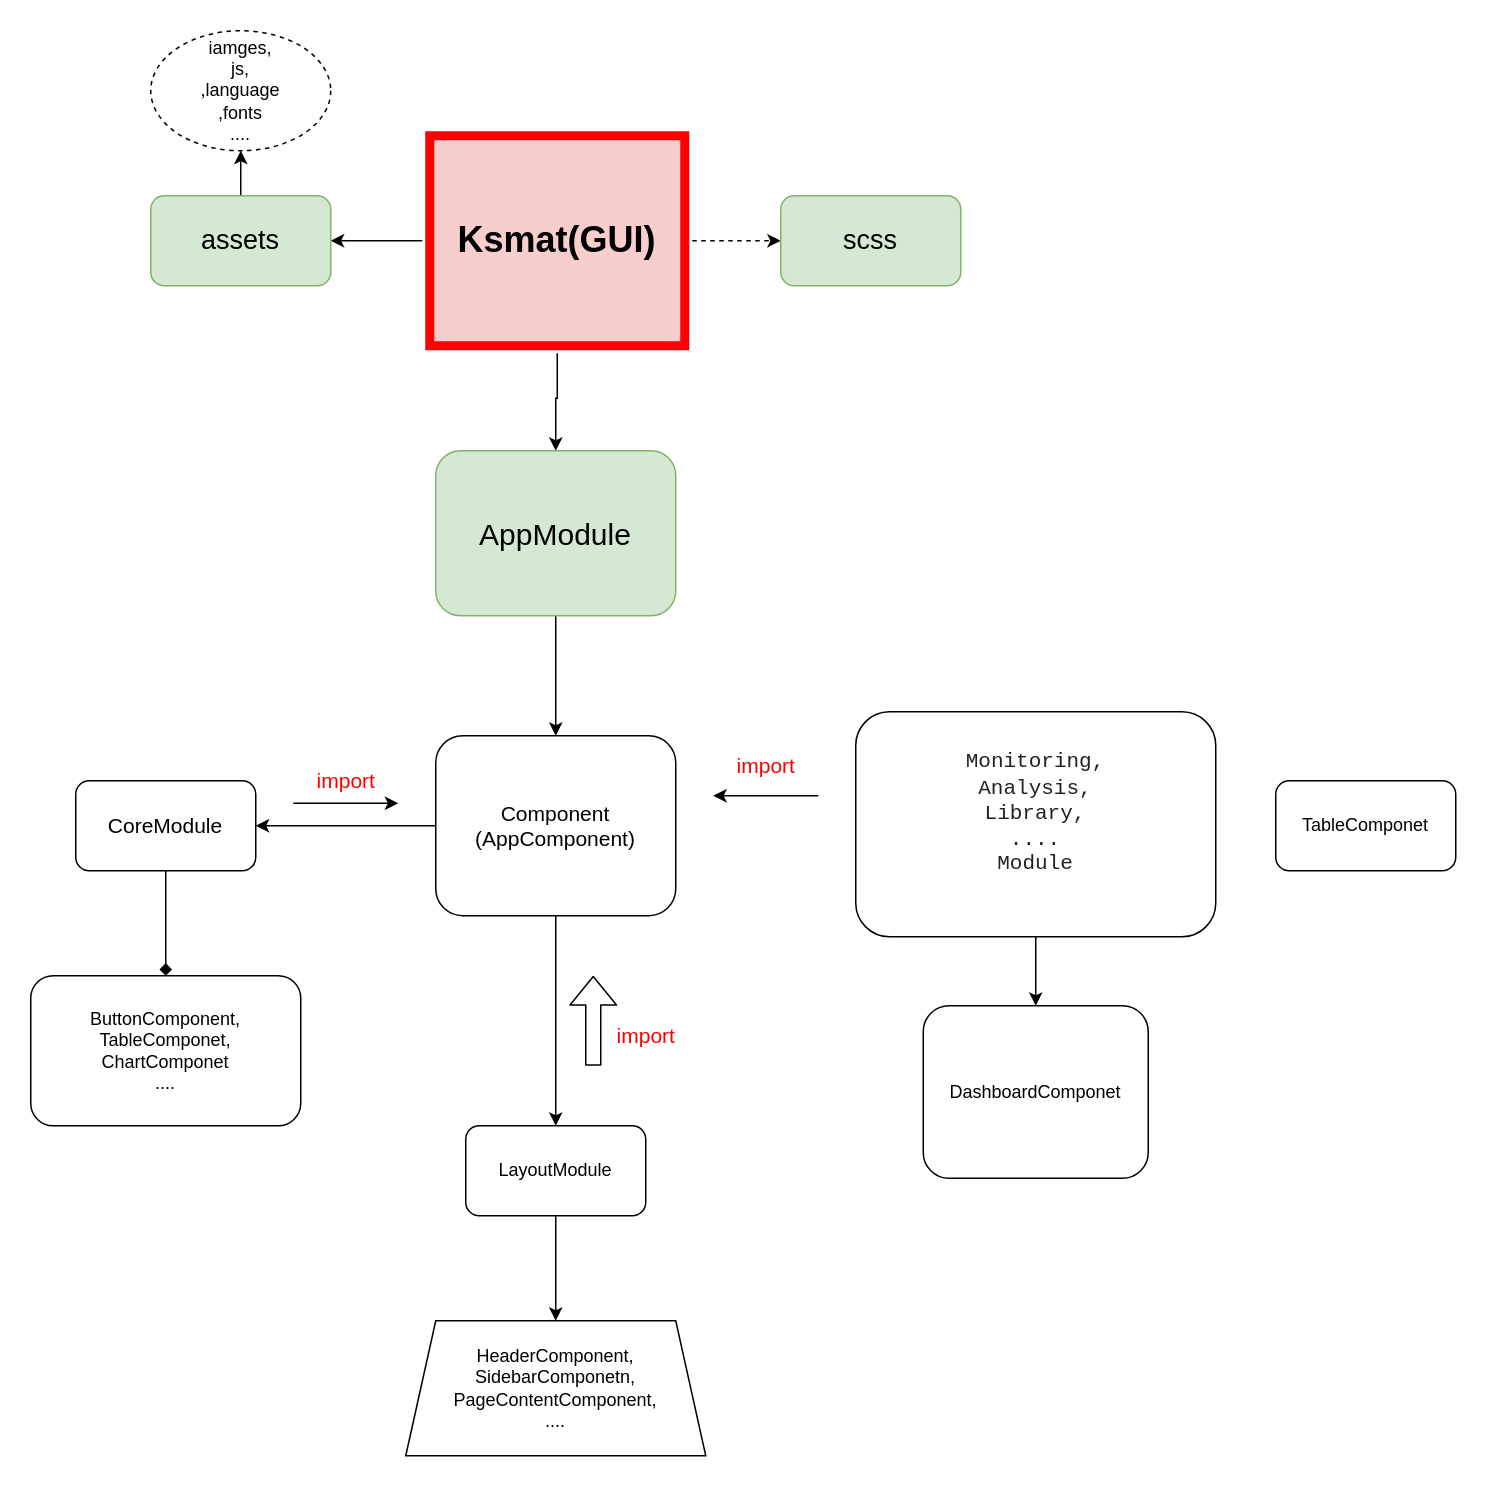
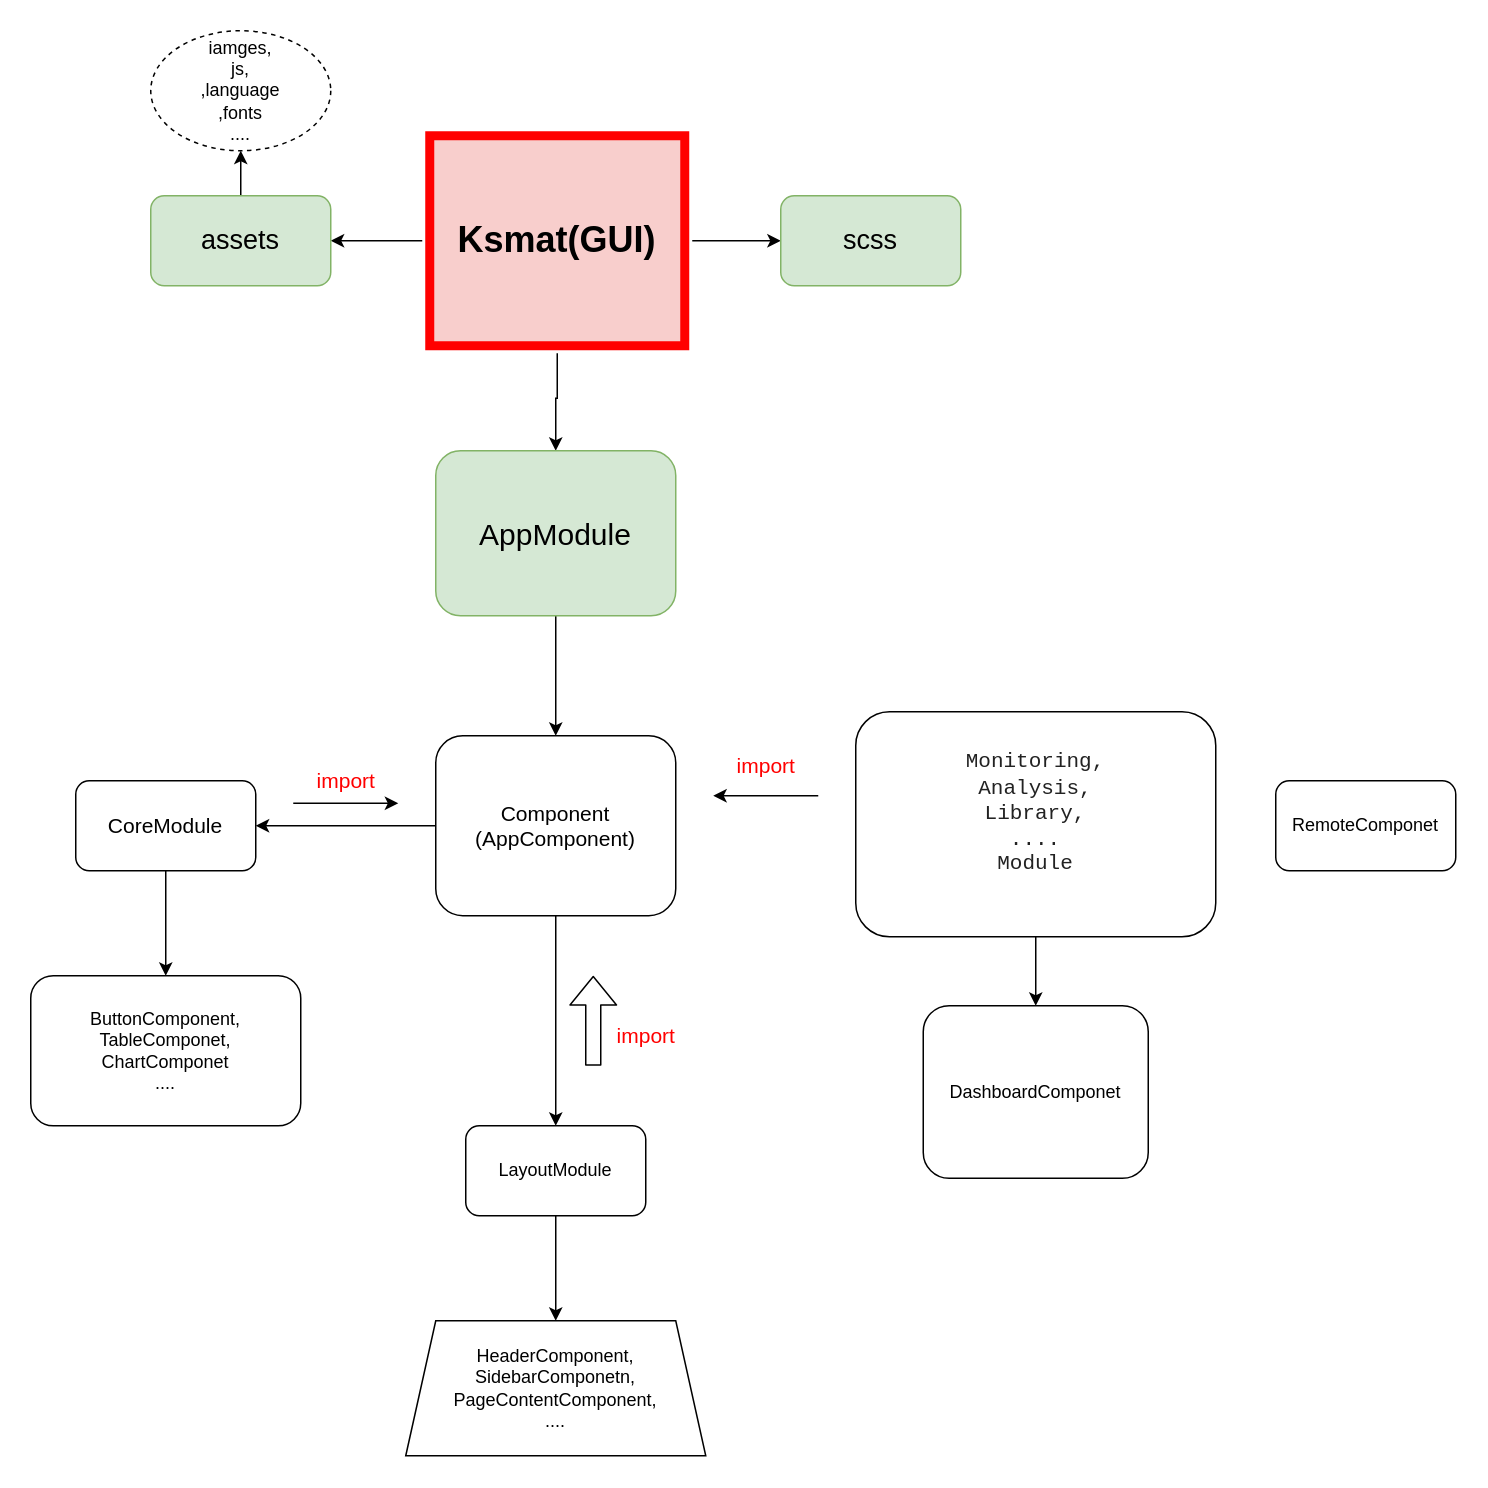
(733, 241) -> (733, 241)
(1366, 826) -> (1366, 826)
(166, 963) -> (166, 964)
